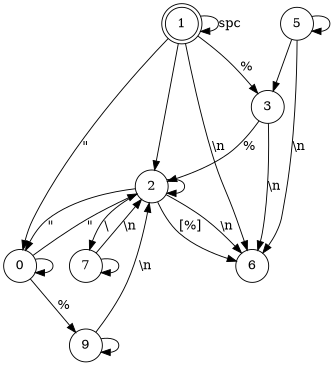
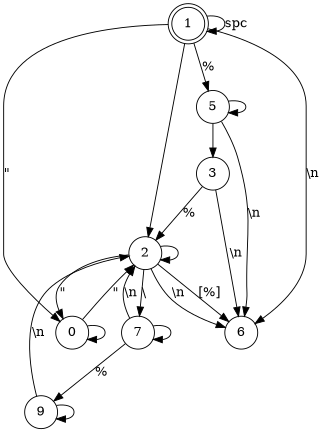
(227, 59) -> (200, 63)
(50, 302) -> (93, 369)
